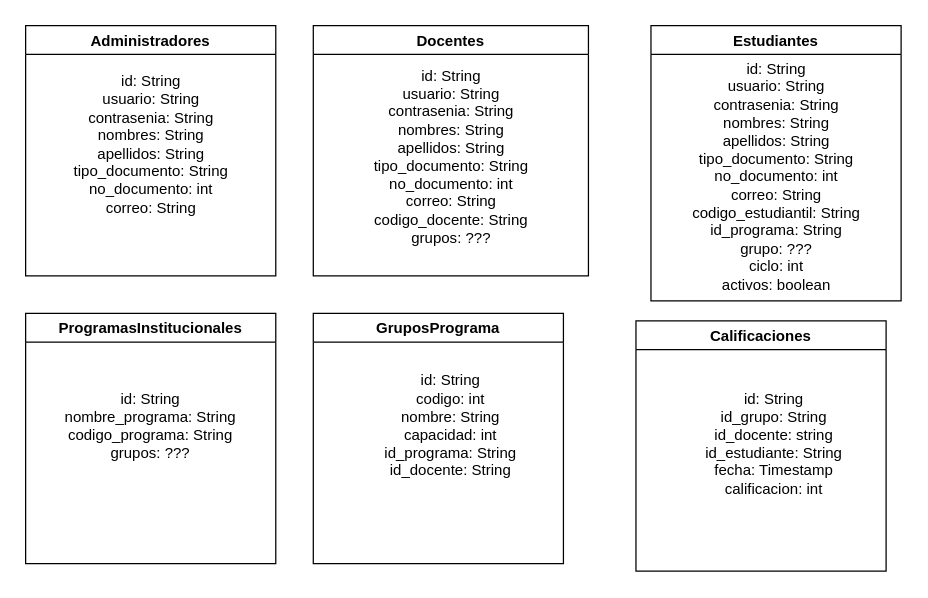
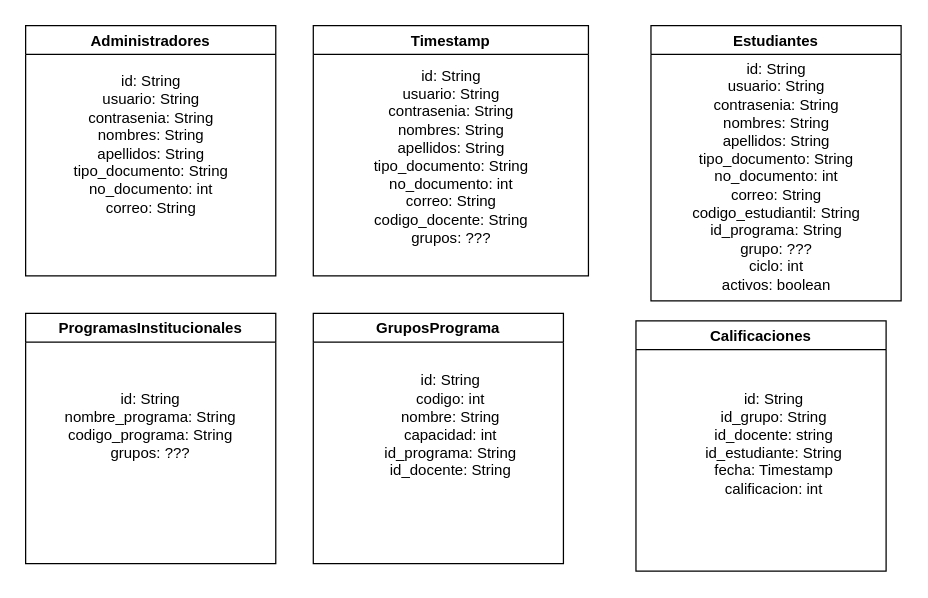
(450, 41) -> (450, 41)
